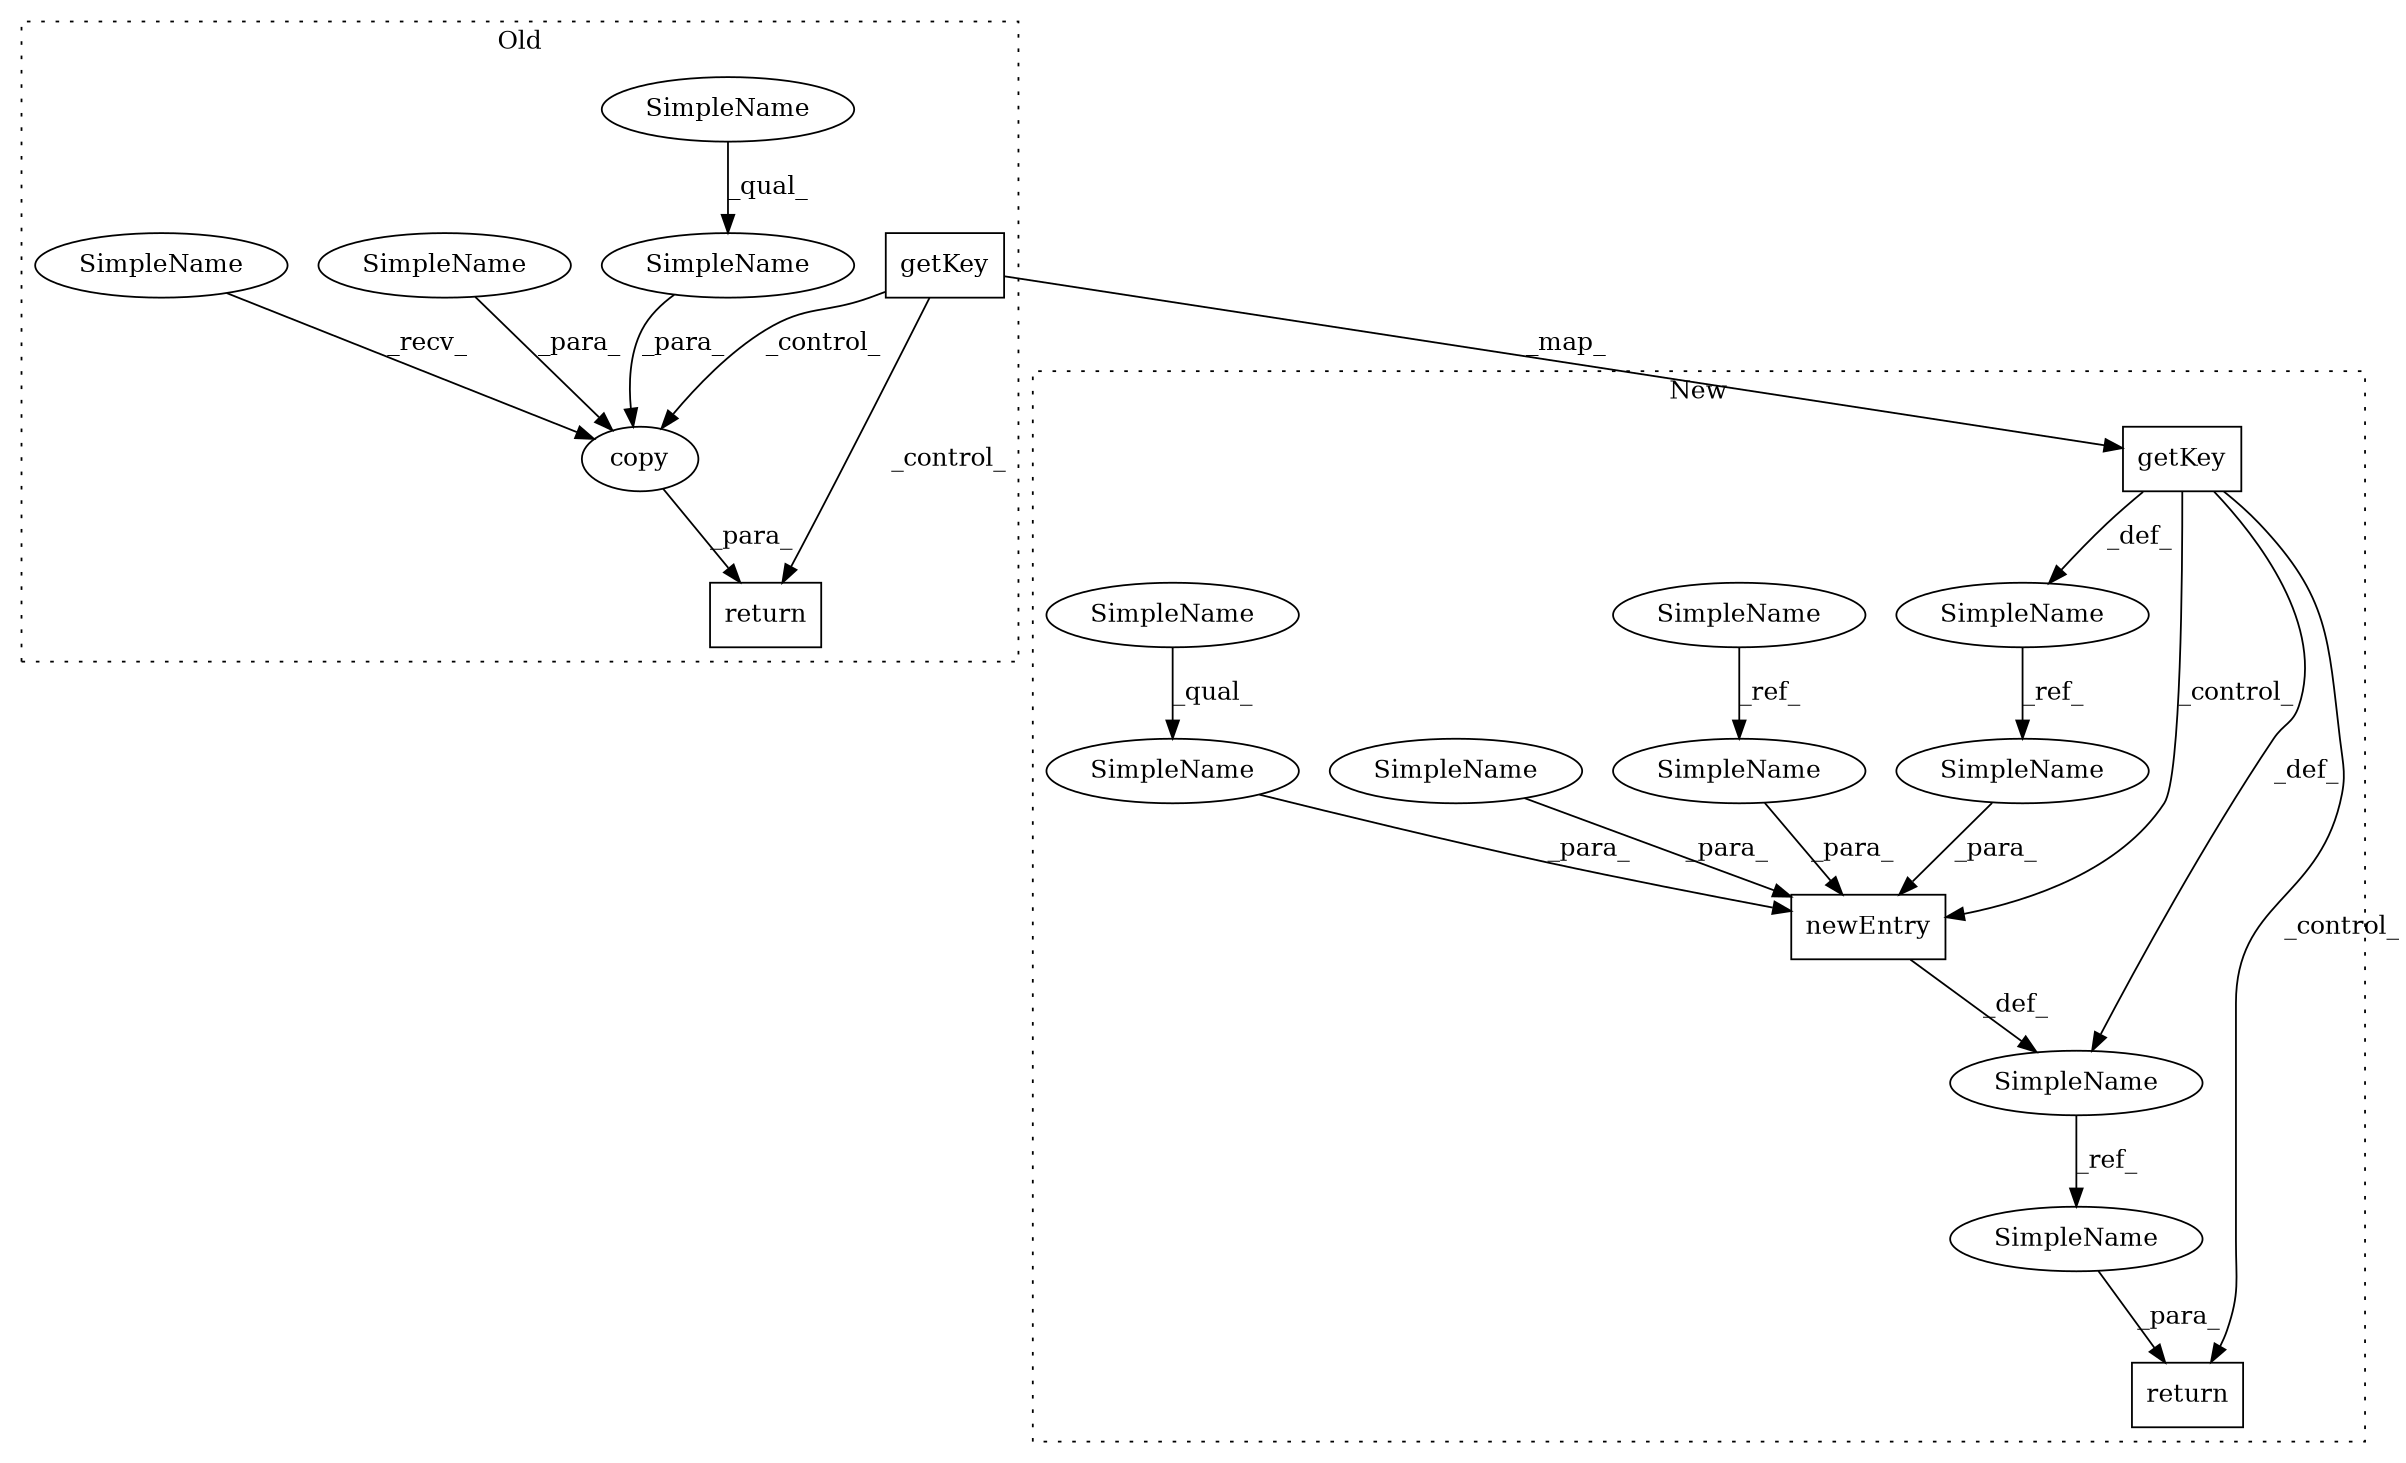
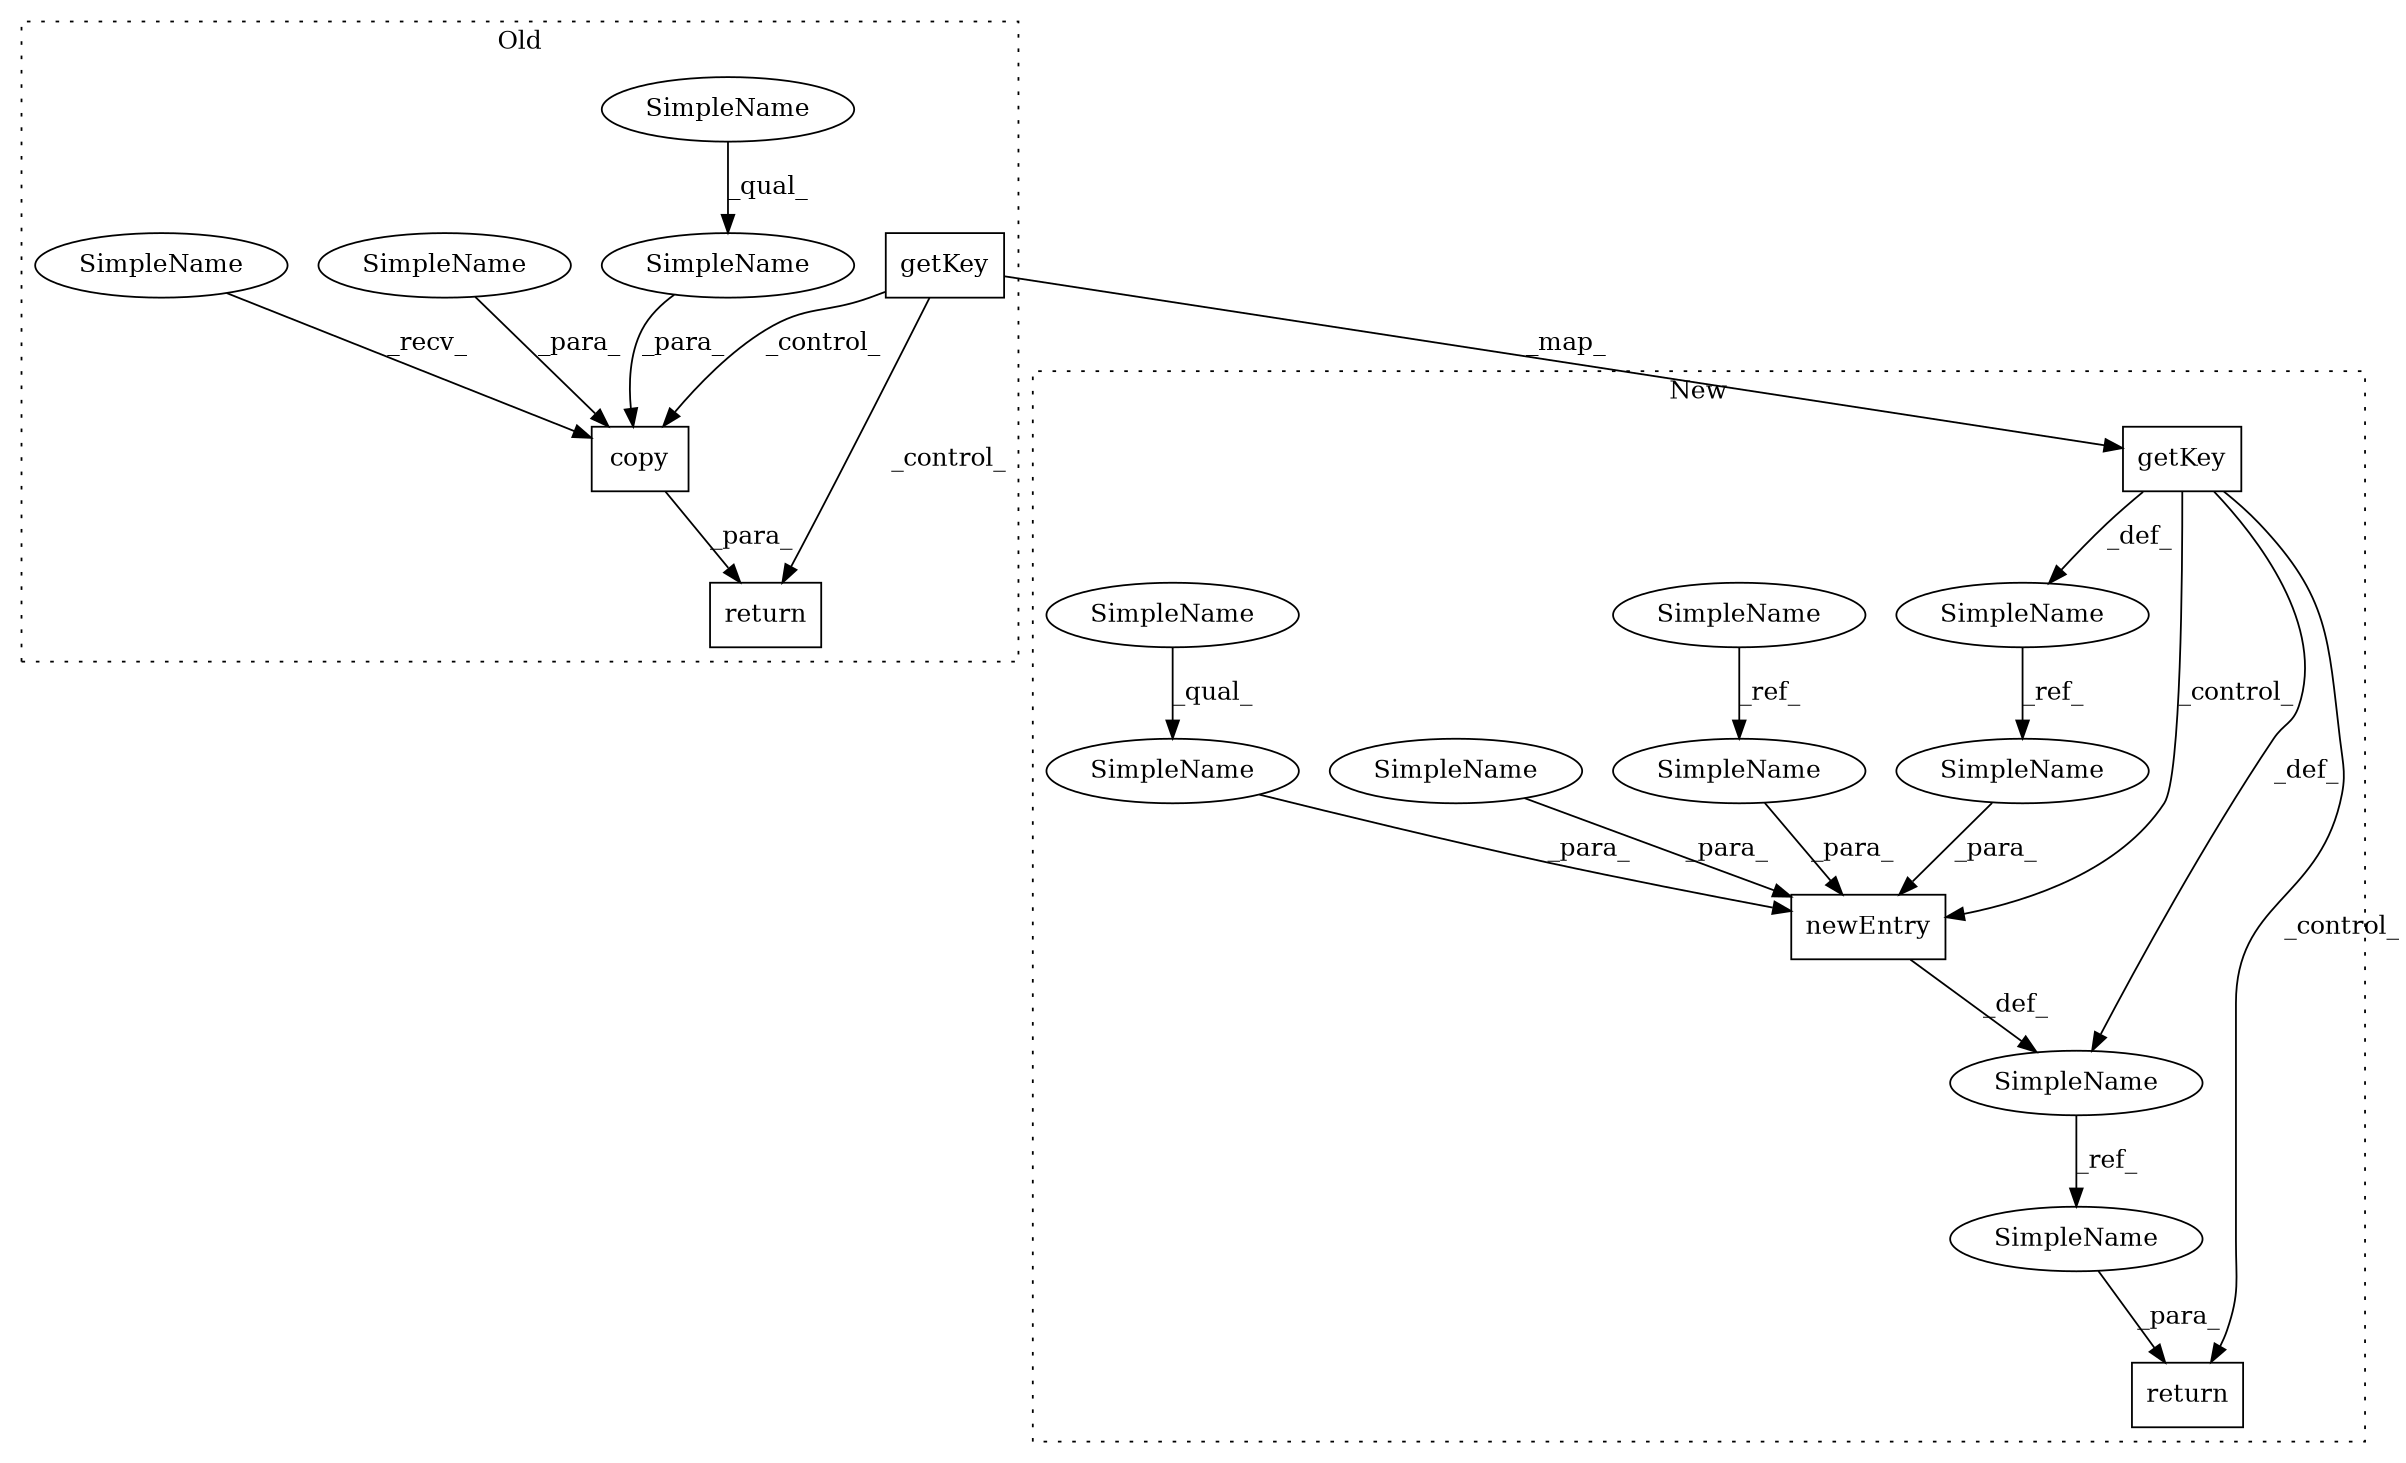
(640, 459) -> (640, 459)
